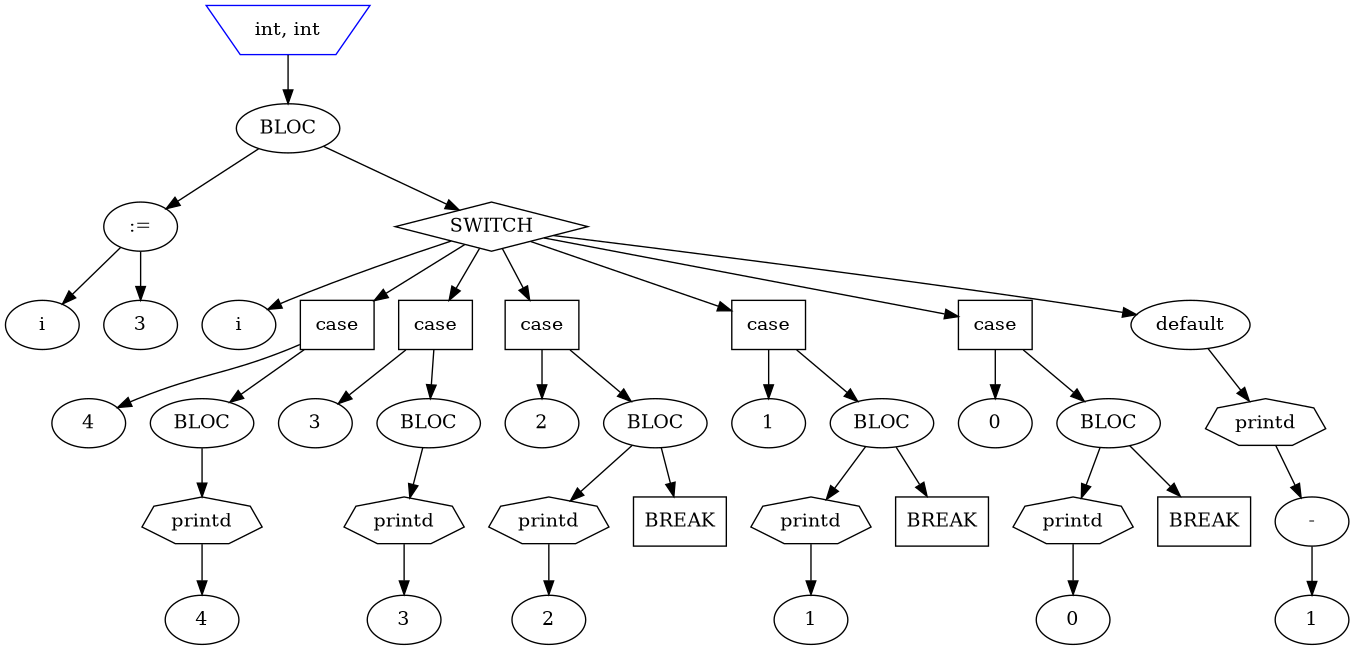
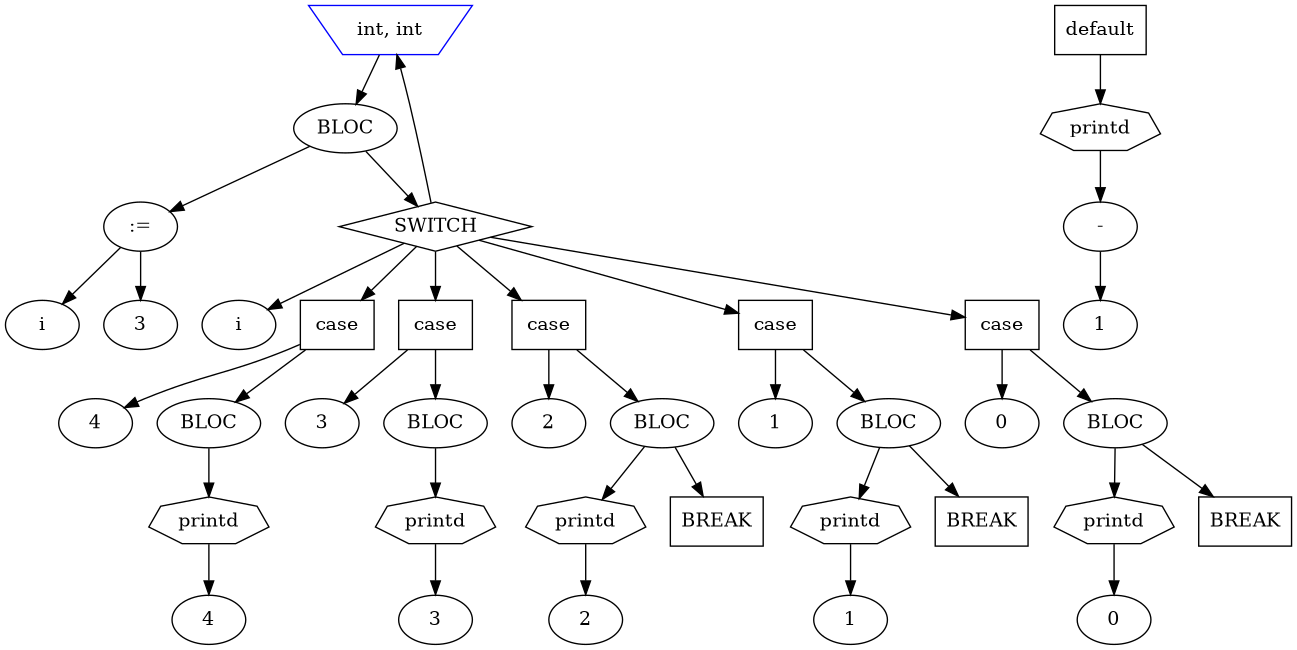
(838, 272) -> (417, 135)
(1191, 325) -> (1100, 30)
